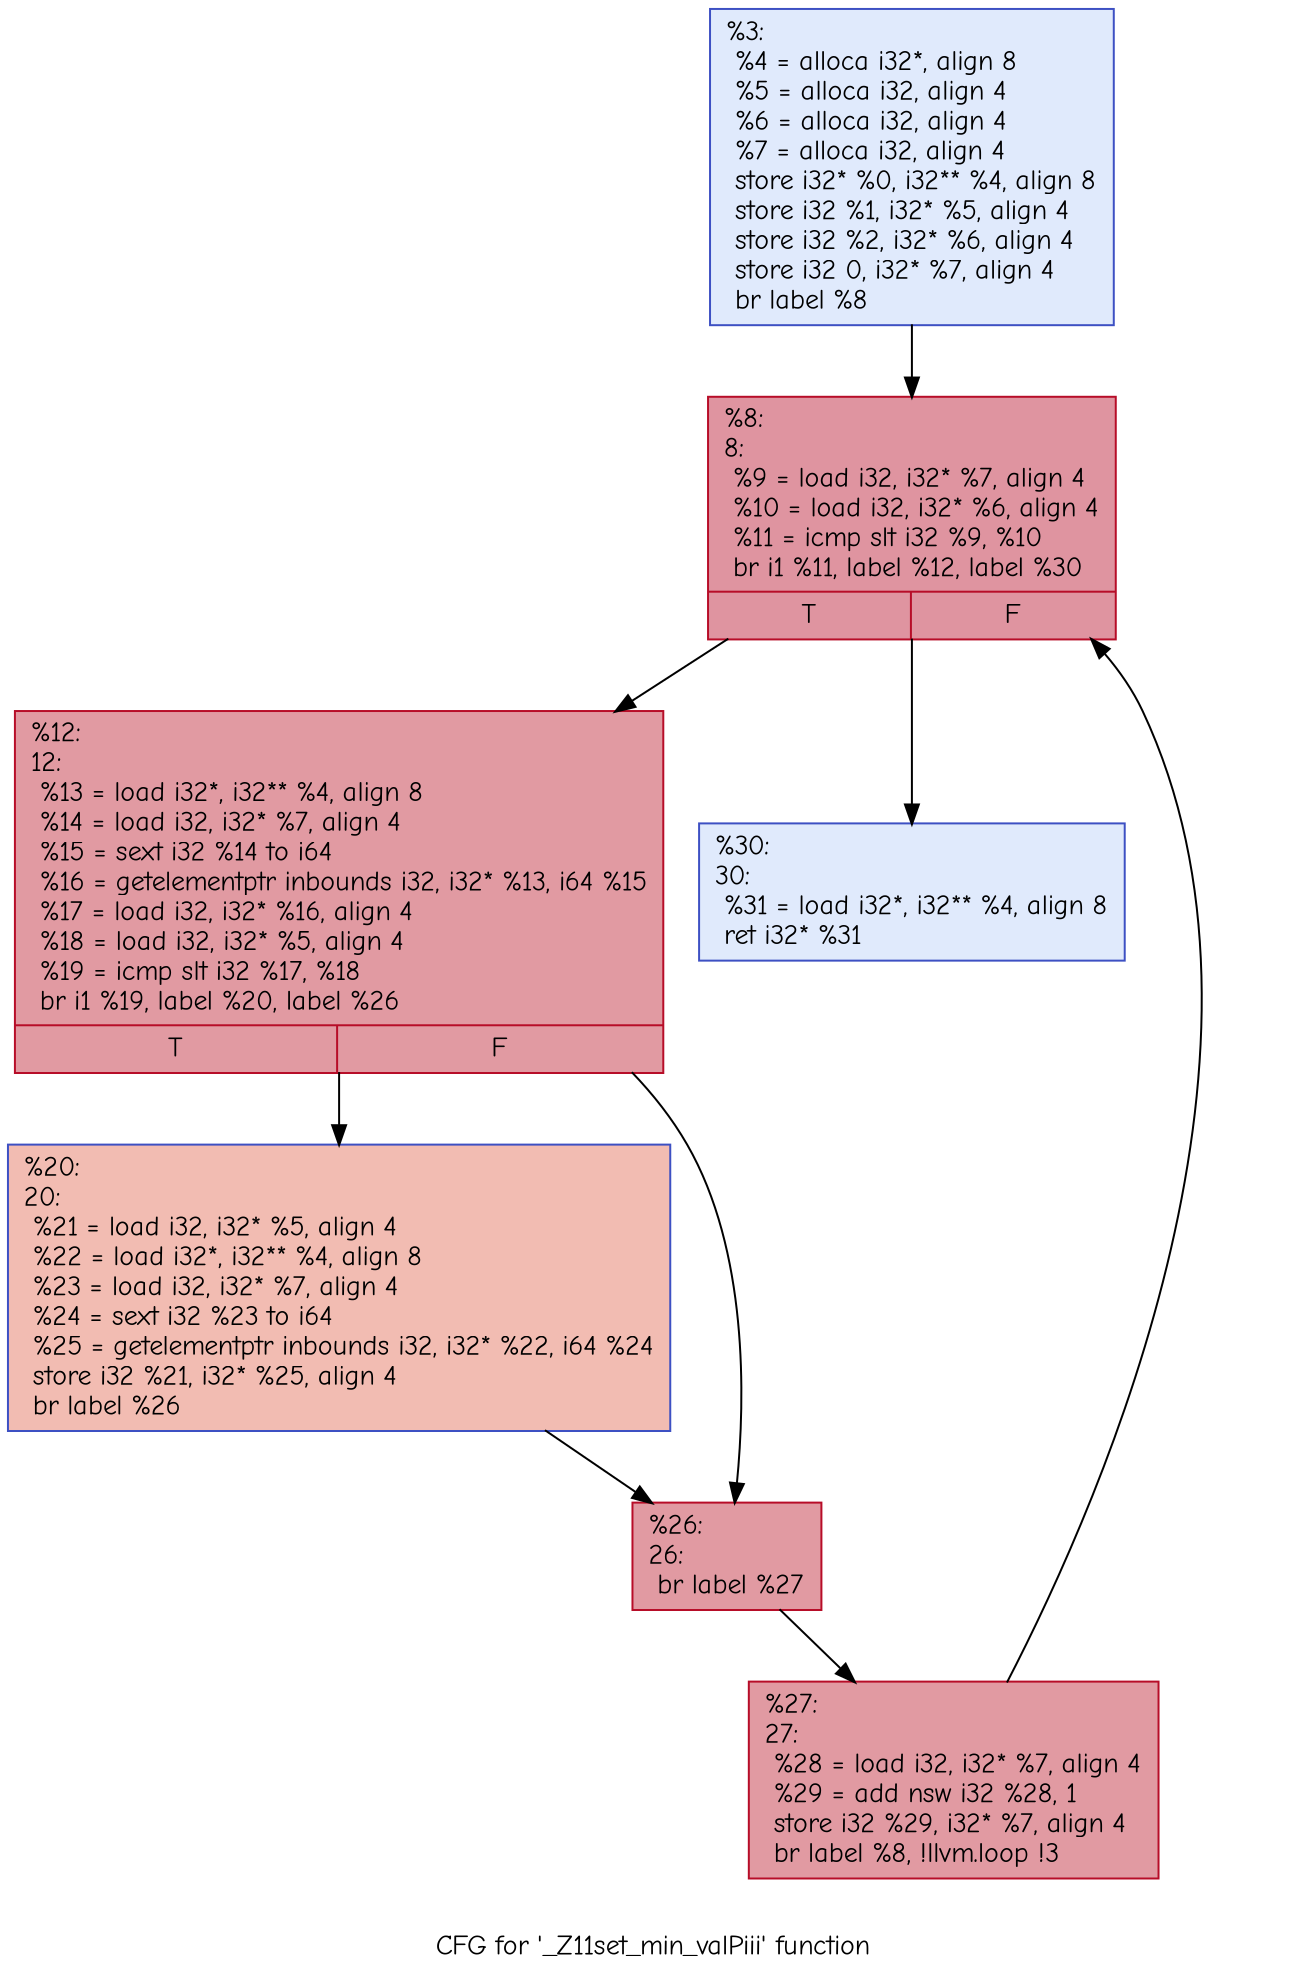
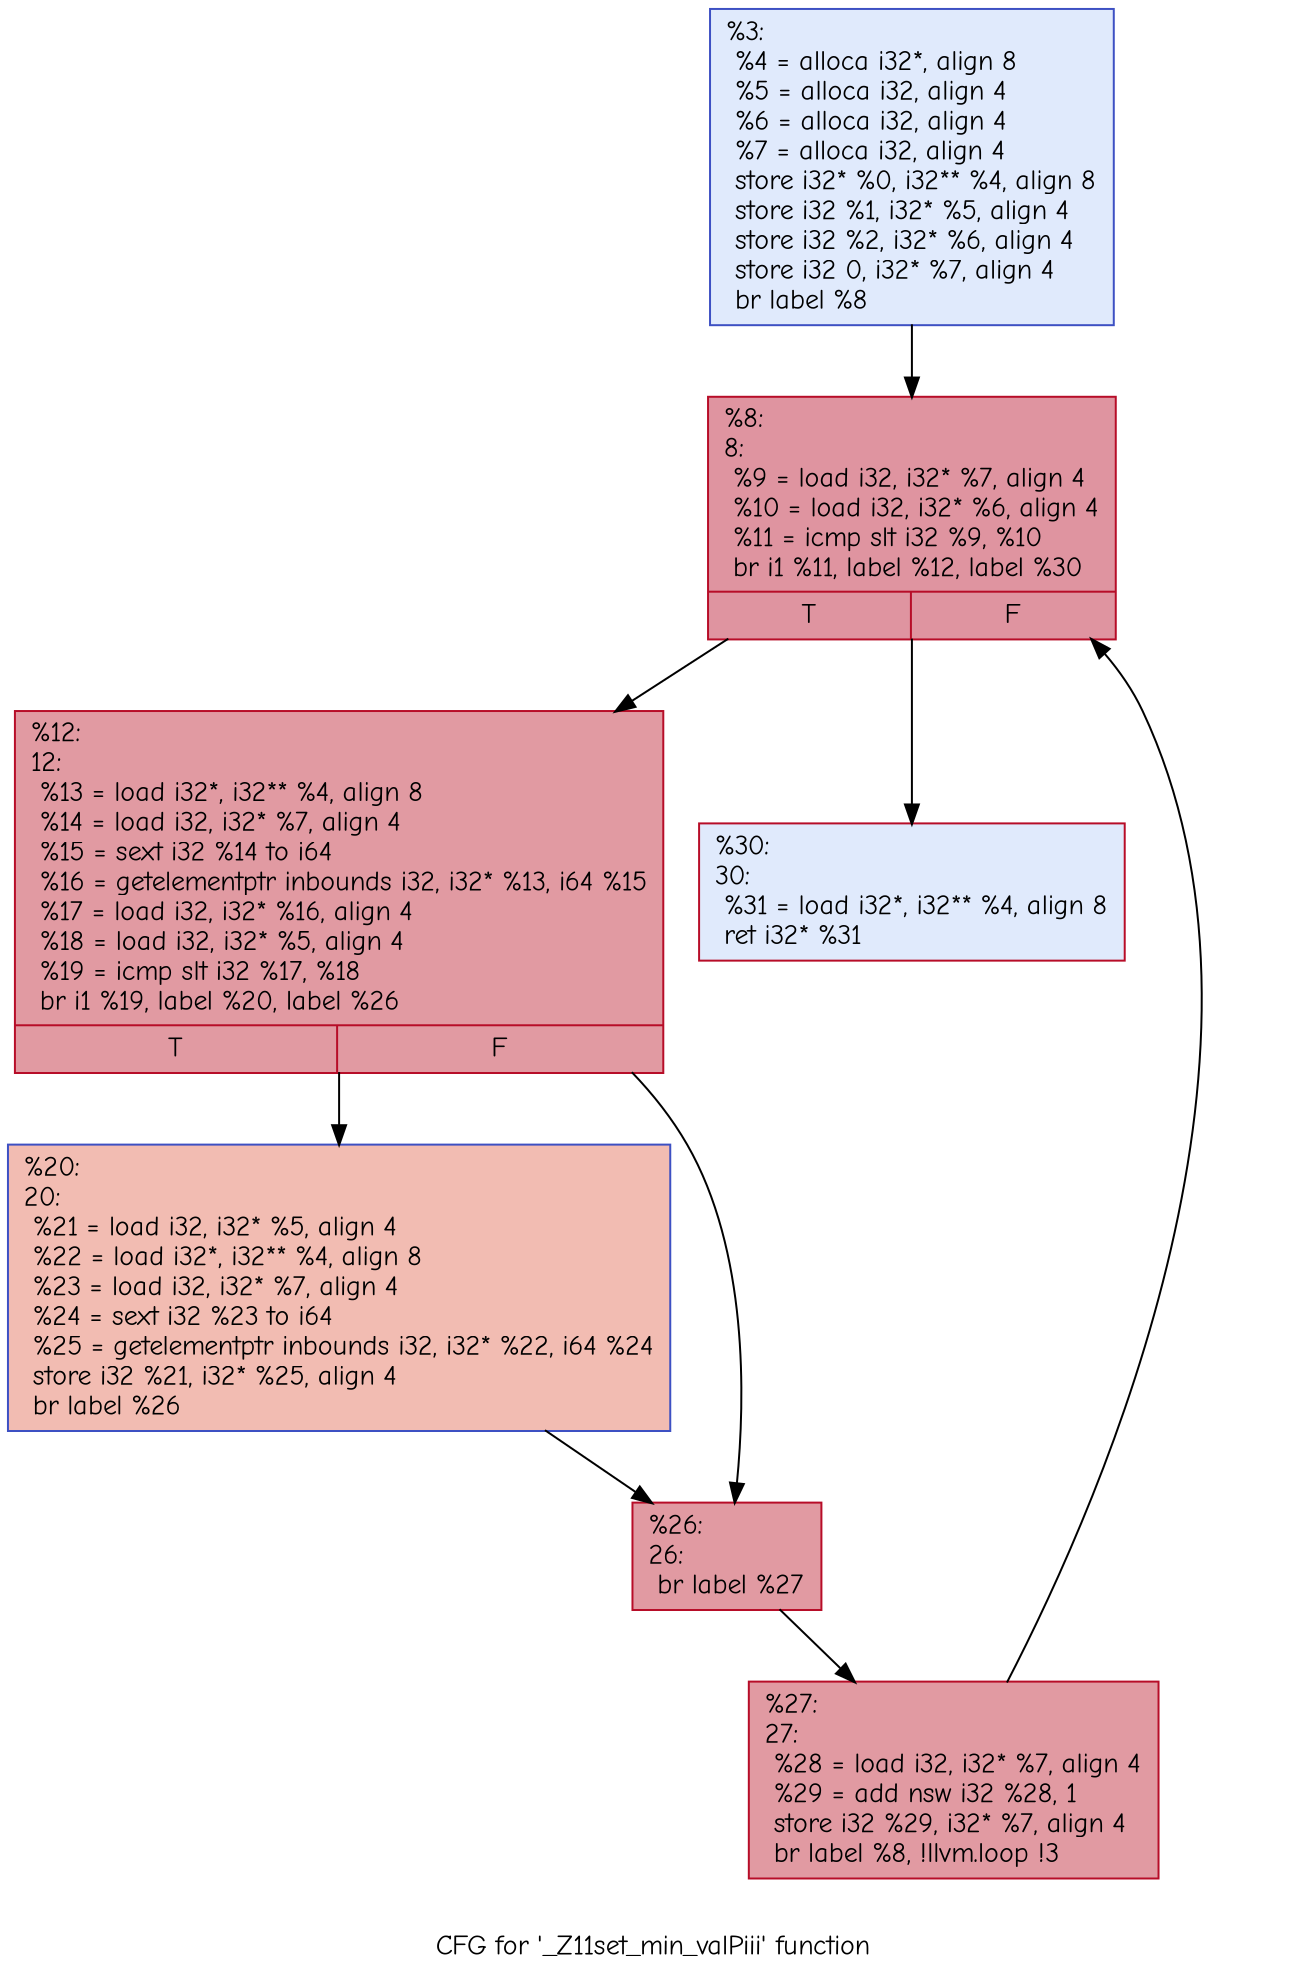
(912, 892) -> (912, 892)
